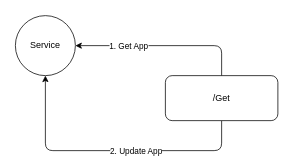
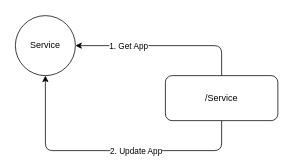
(222, 98) -> (222, 98)
